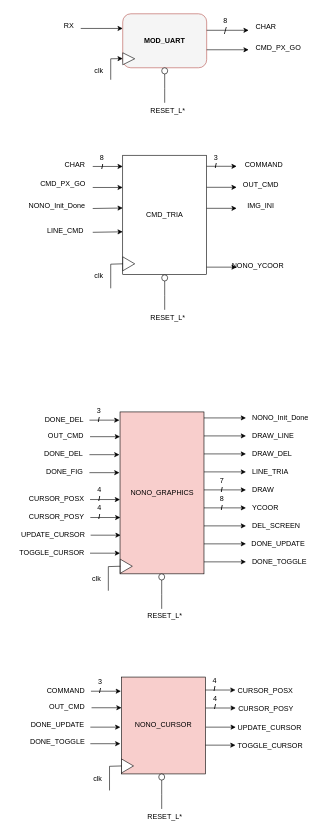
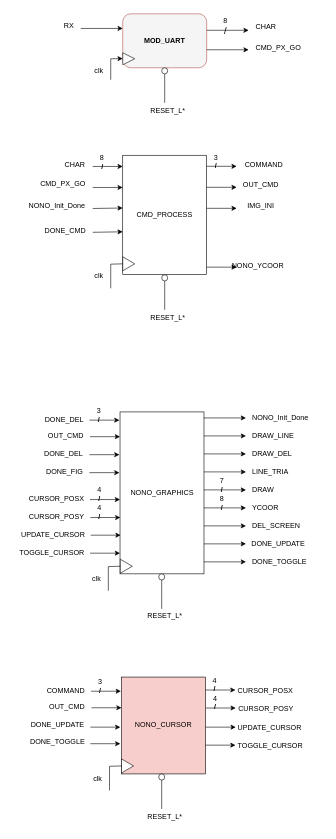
(165, 215) -> (165, 215)
(65, 231) -> (65, 231)
(162, 493) -> (162, 493)
